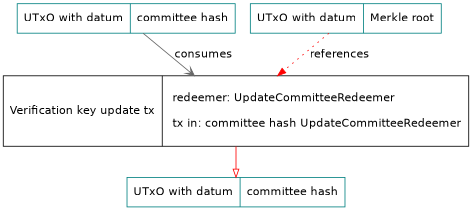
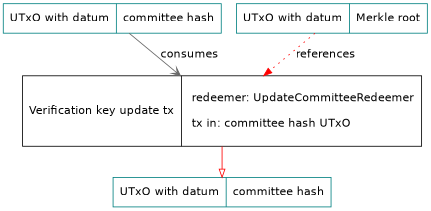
(315, 123) -> (270, 123)
